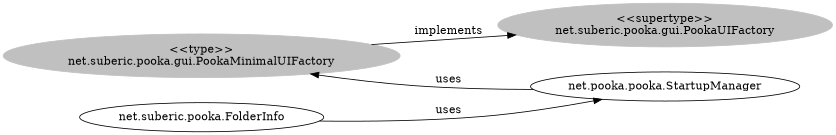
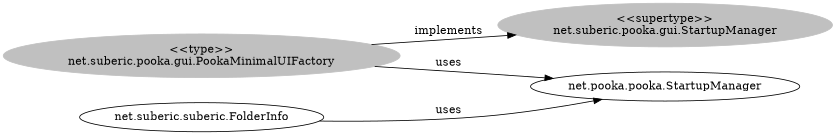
(665, 25) -> (665, 25)
(426, 86) -> (460, 72)
(202, 117) -> (202, 117)
